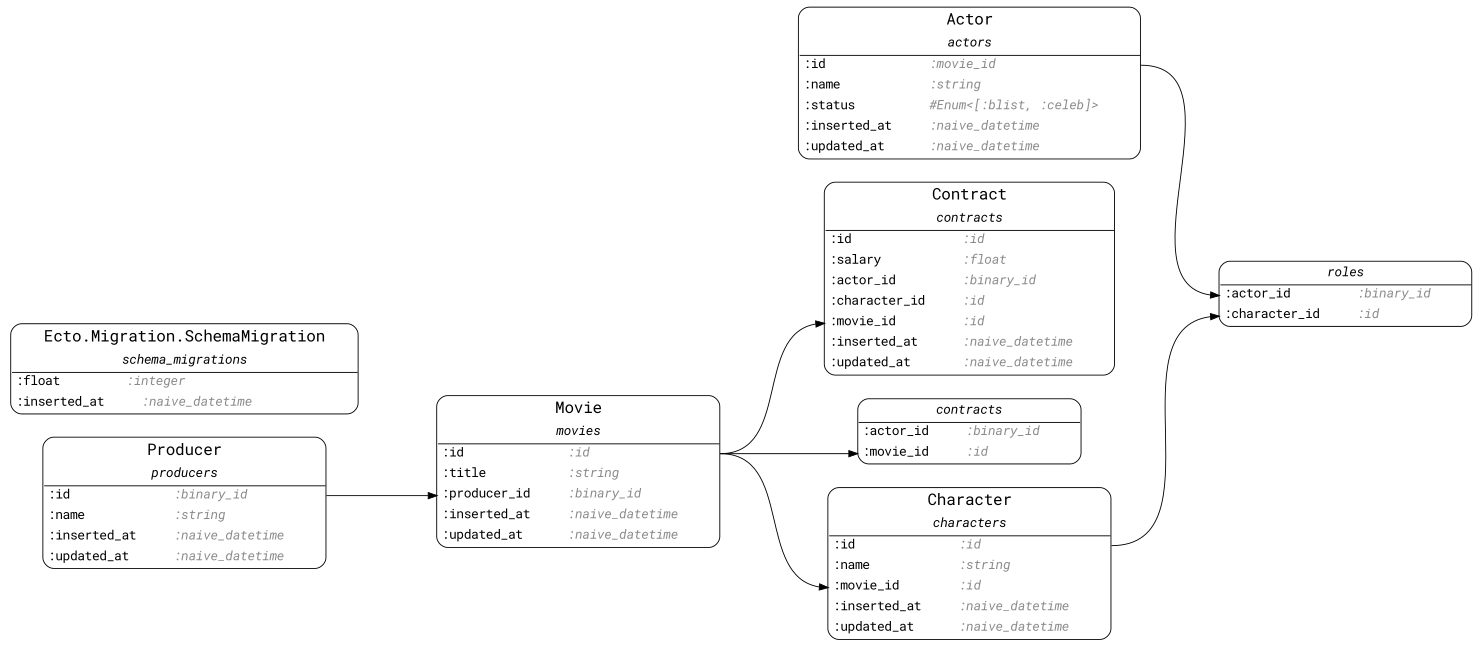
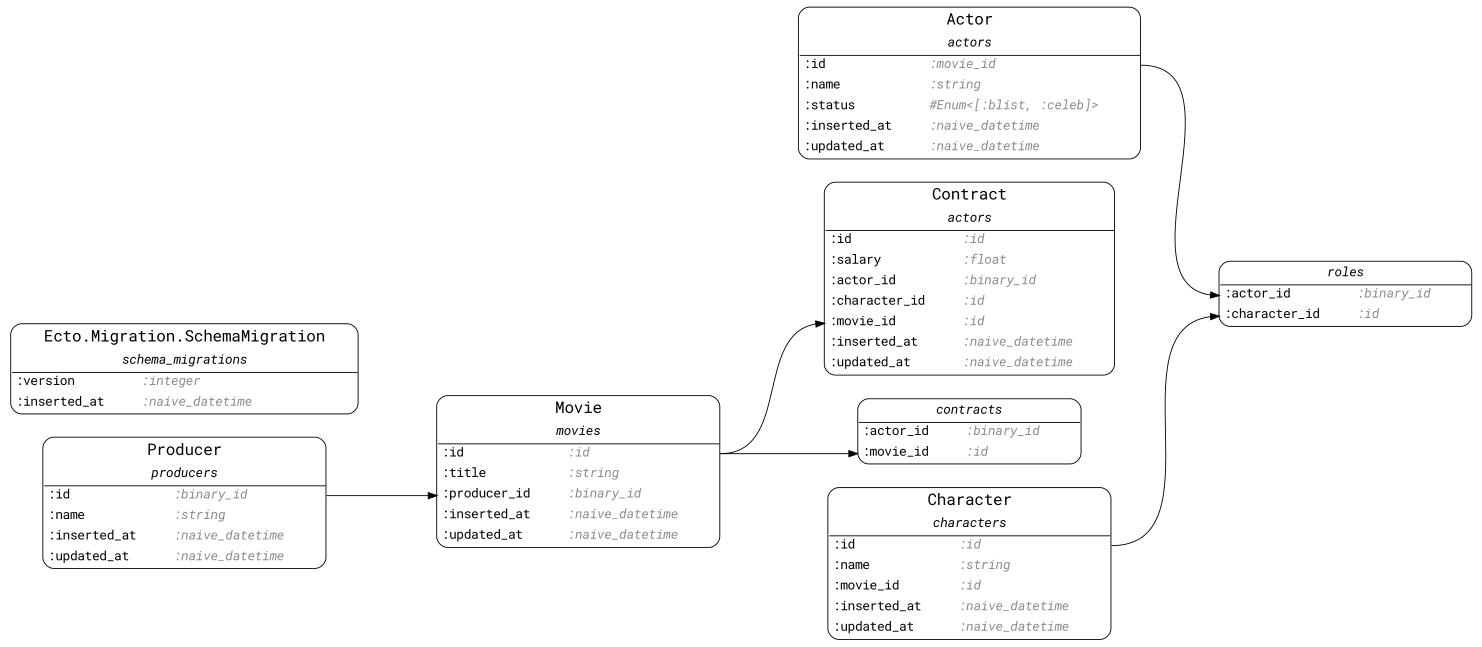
(970, 218) -> (970, 218)
(71, 381) -> (79, 381)
(773, 516) -> none
